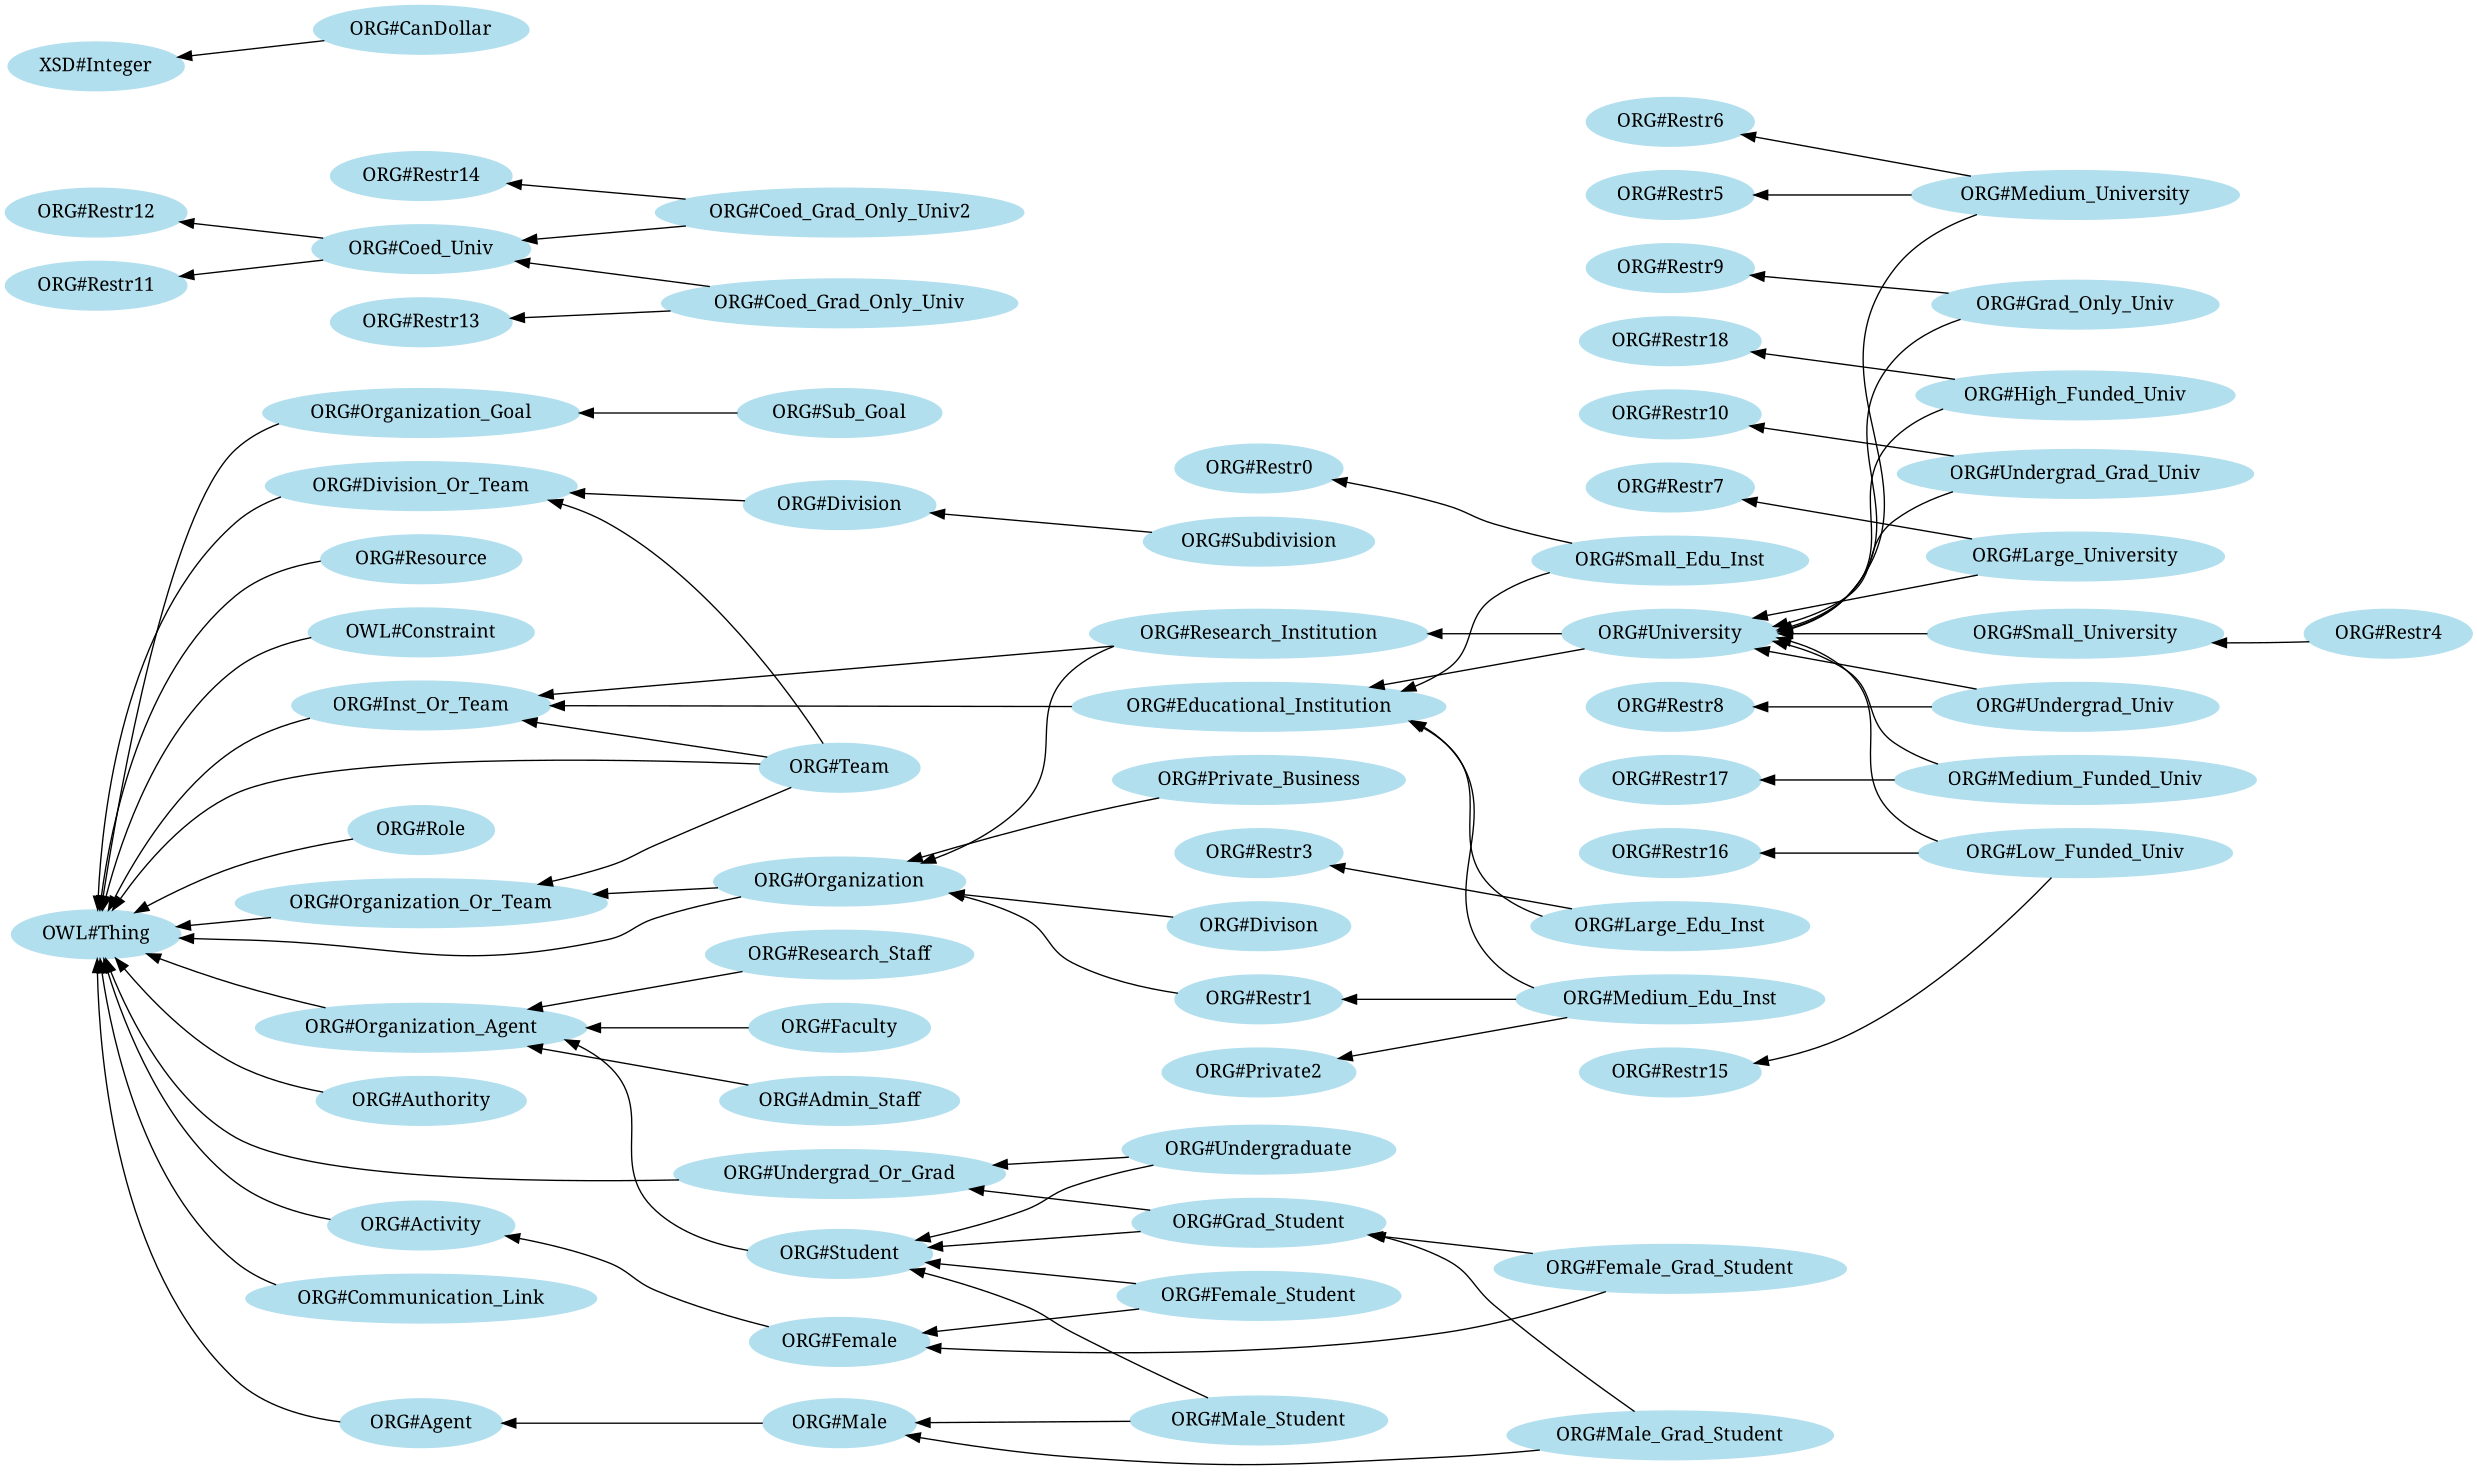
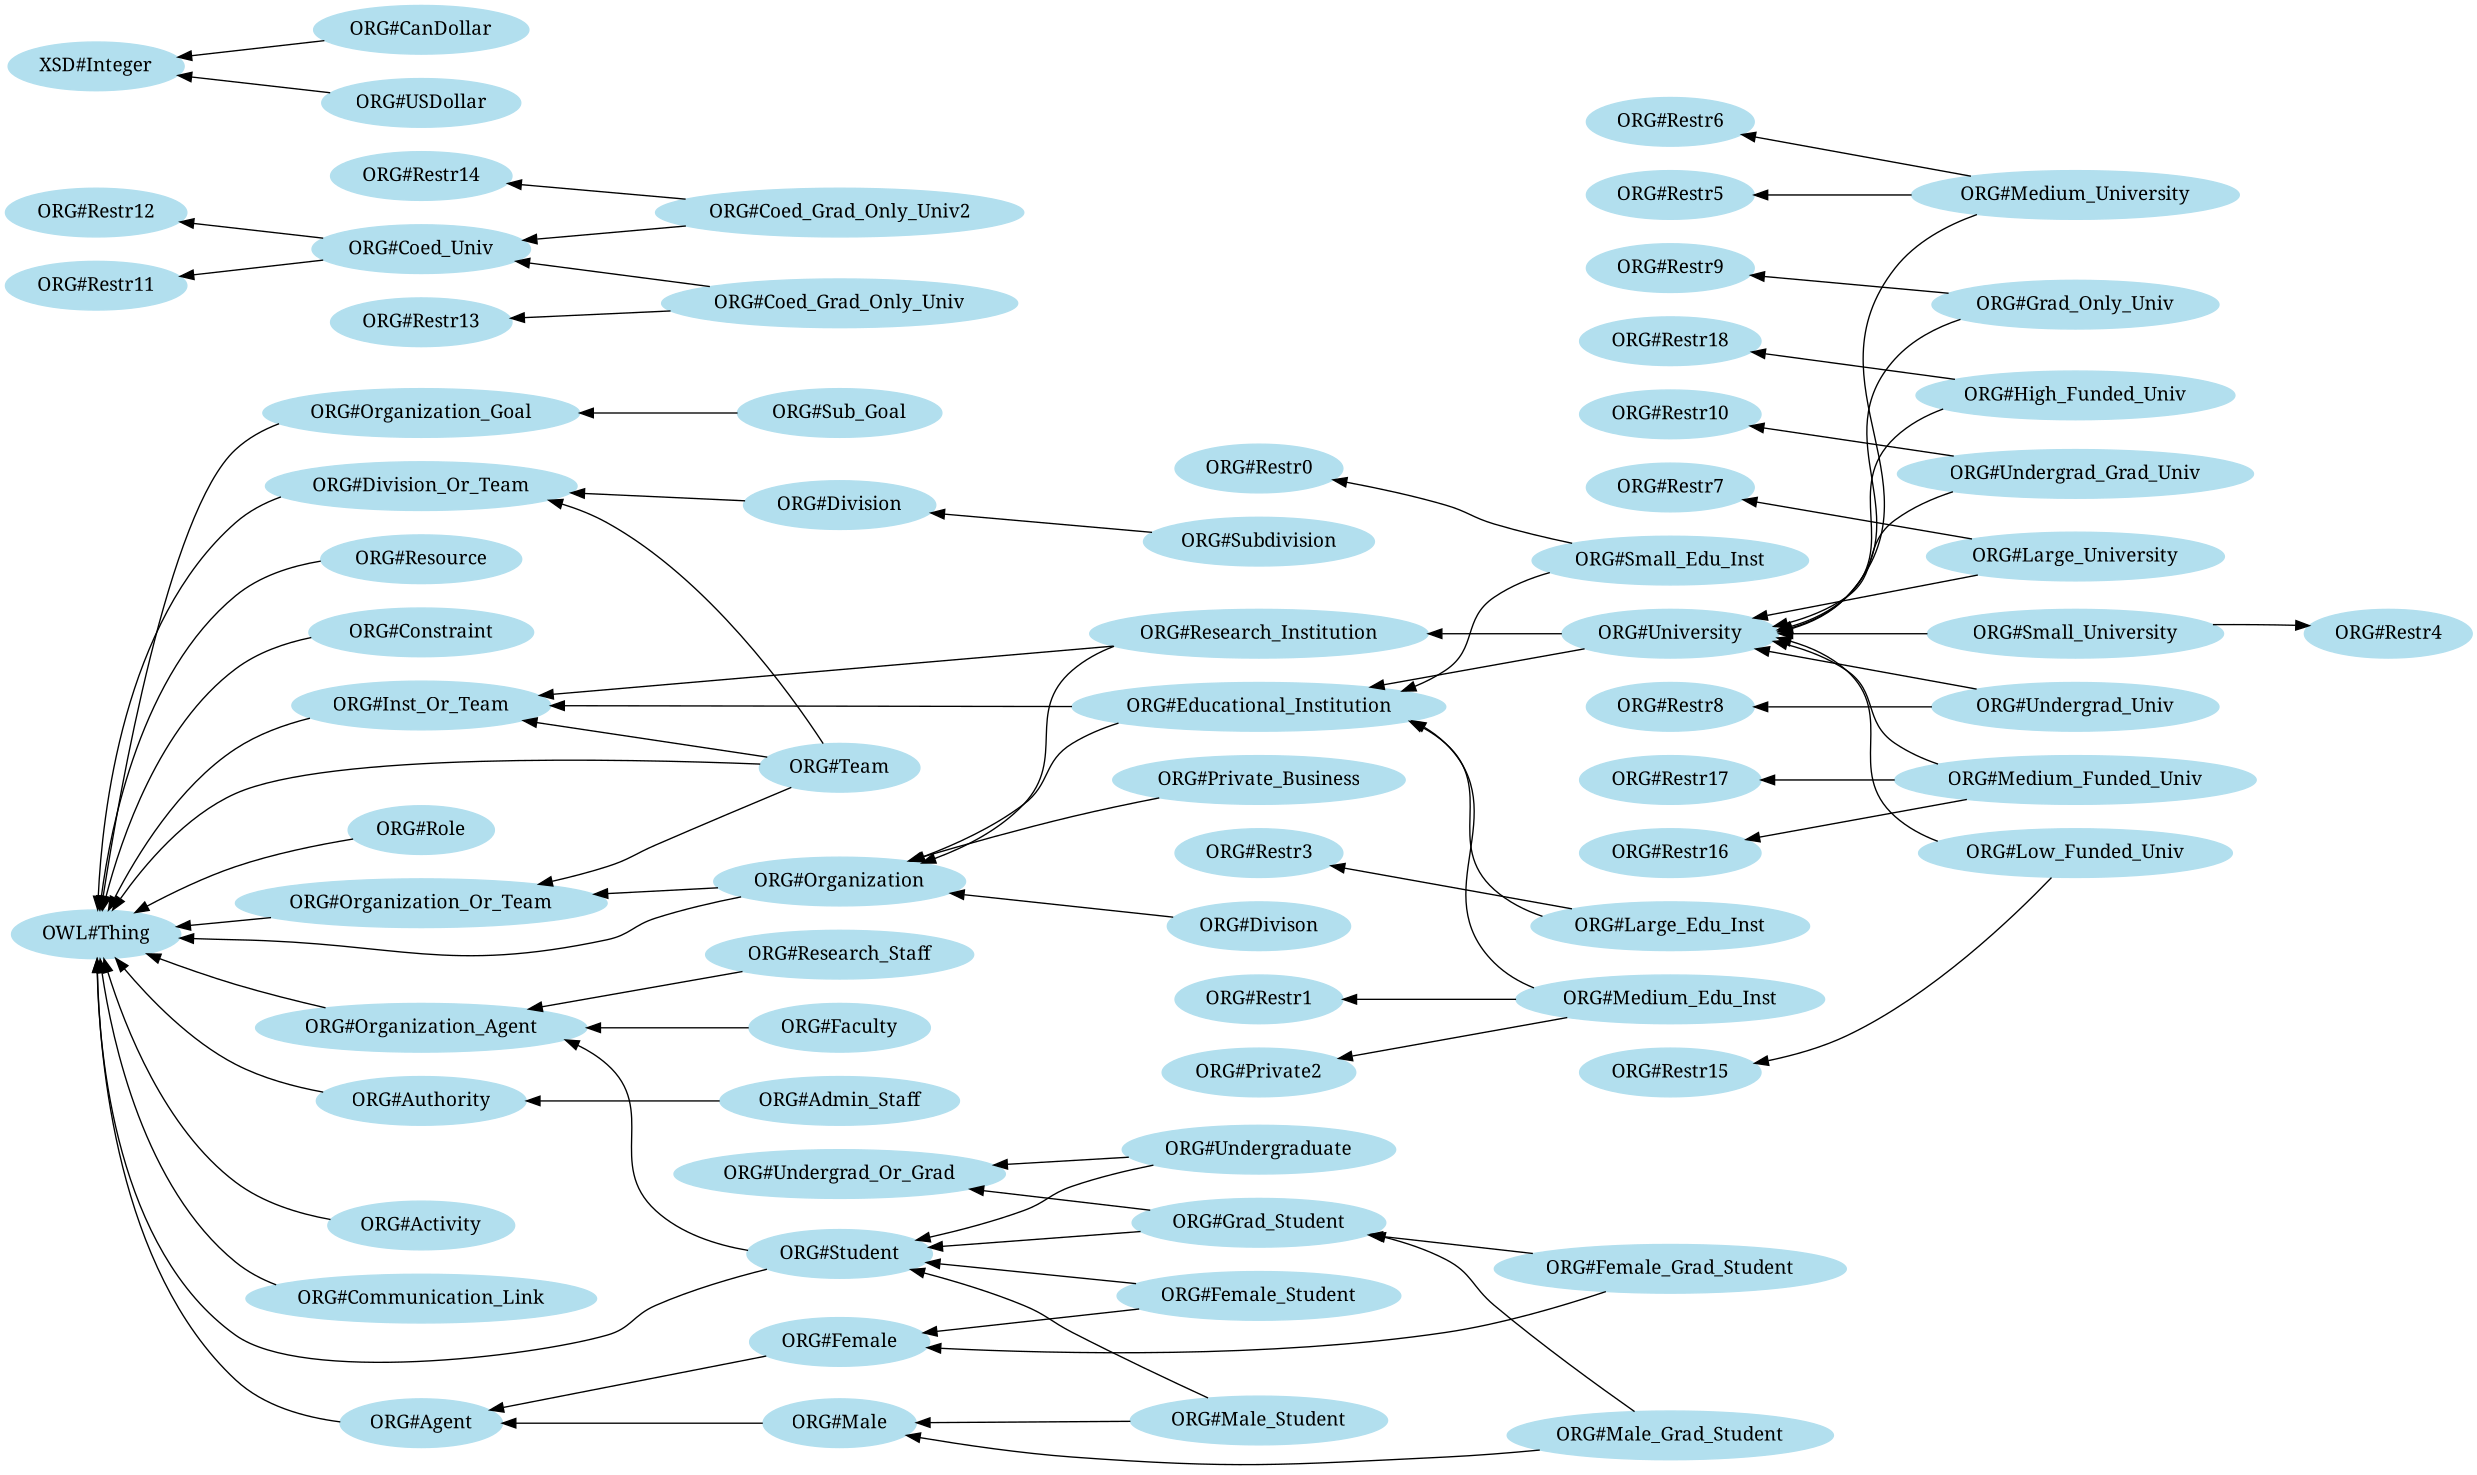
none -> (421, 103)
(421, 632) -> (421, 632)
(2268, 643) -> (2254, 625)
(1847, 853) -> (1863, 818)
(1064, 957) -> (1052, 763)
(645, 1067) -> (639, 1101)
(350, 1167) -> (307, 1358)
(643, 1284) -> (635, 1382)
